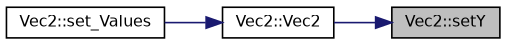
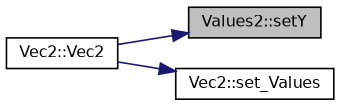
(185, 23) -> (139, 65)
(446, 23) -> (255, 23)
